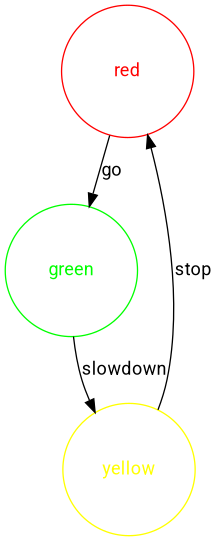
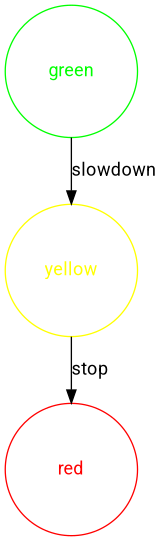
(101, 165) -> none
